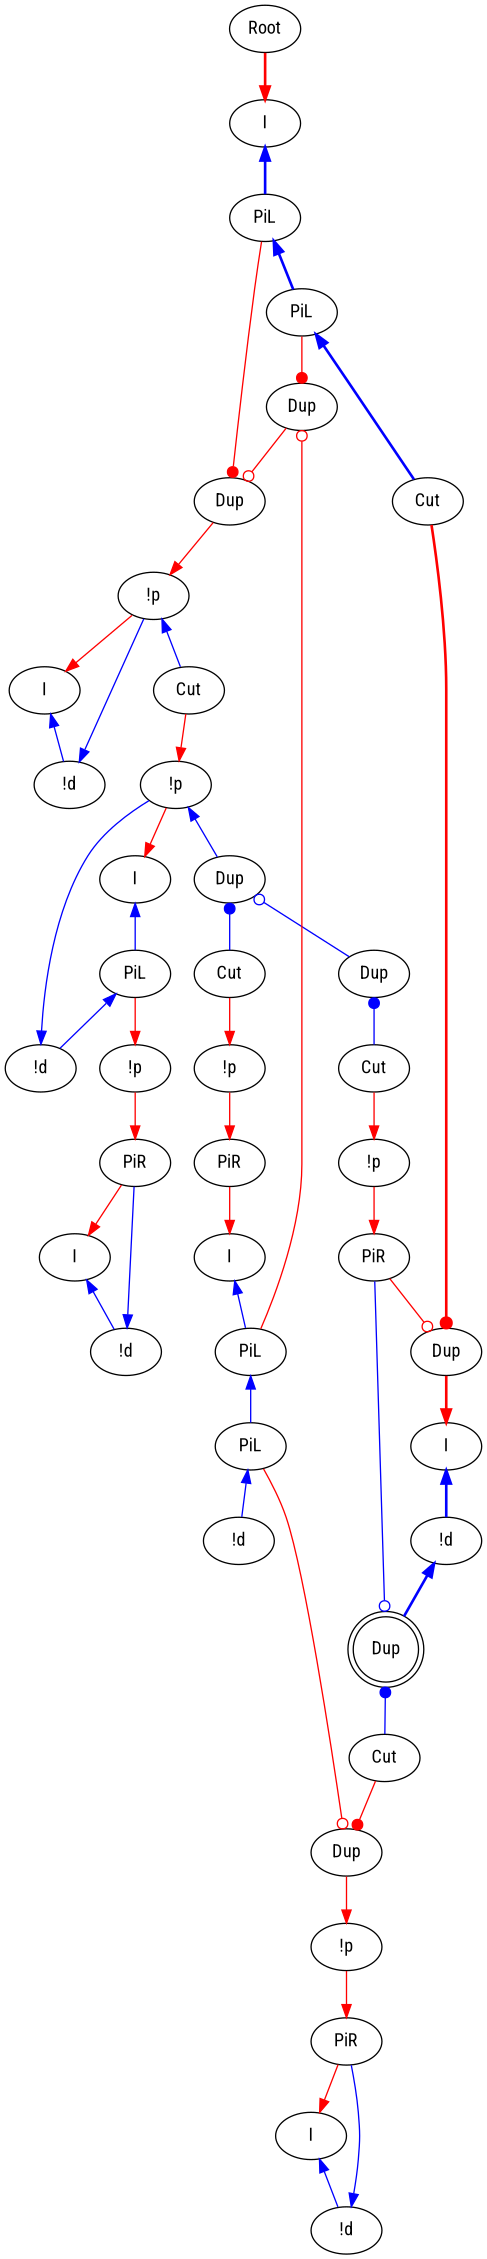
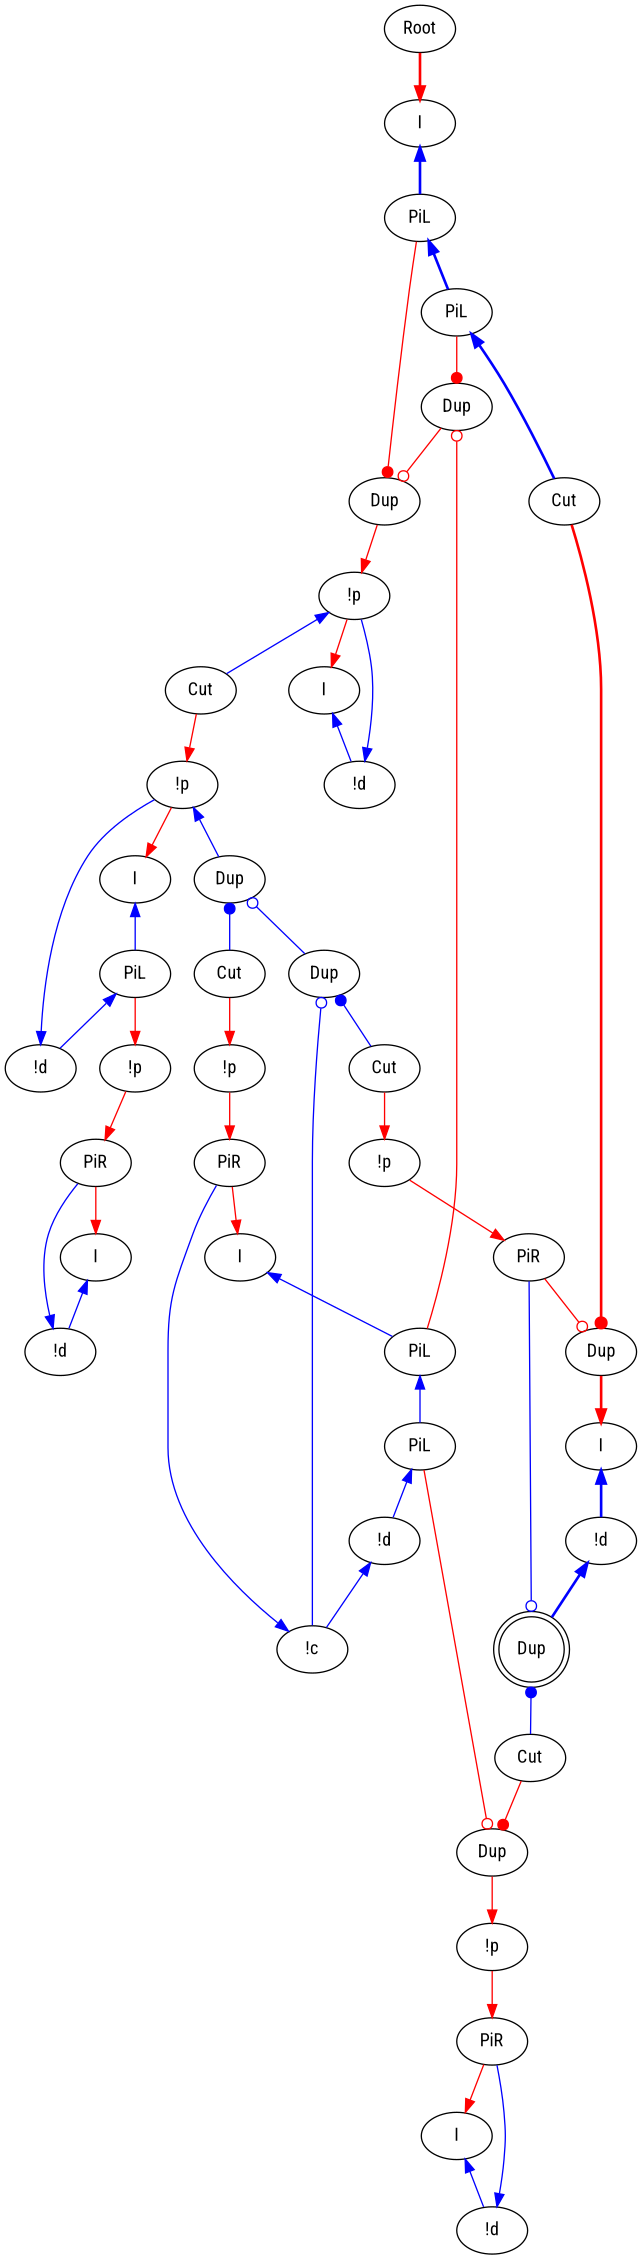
none -> (312, 1649)
